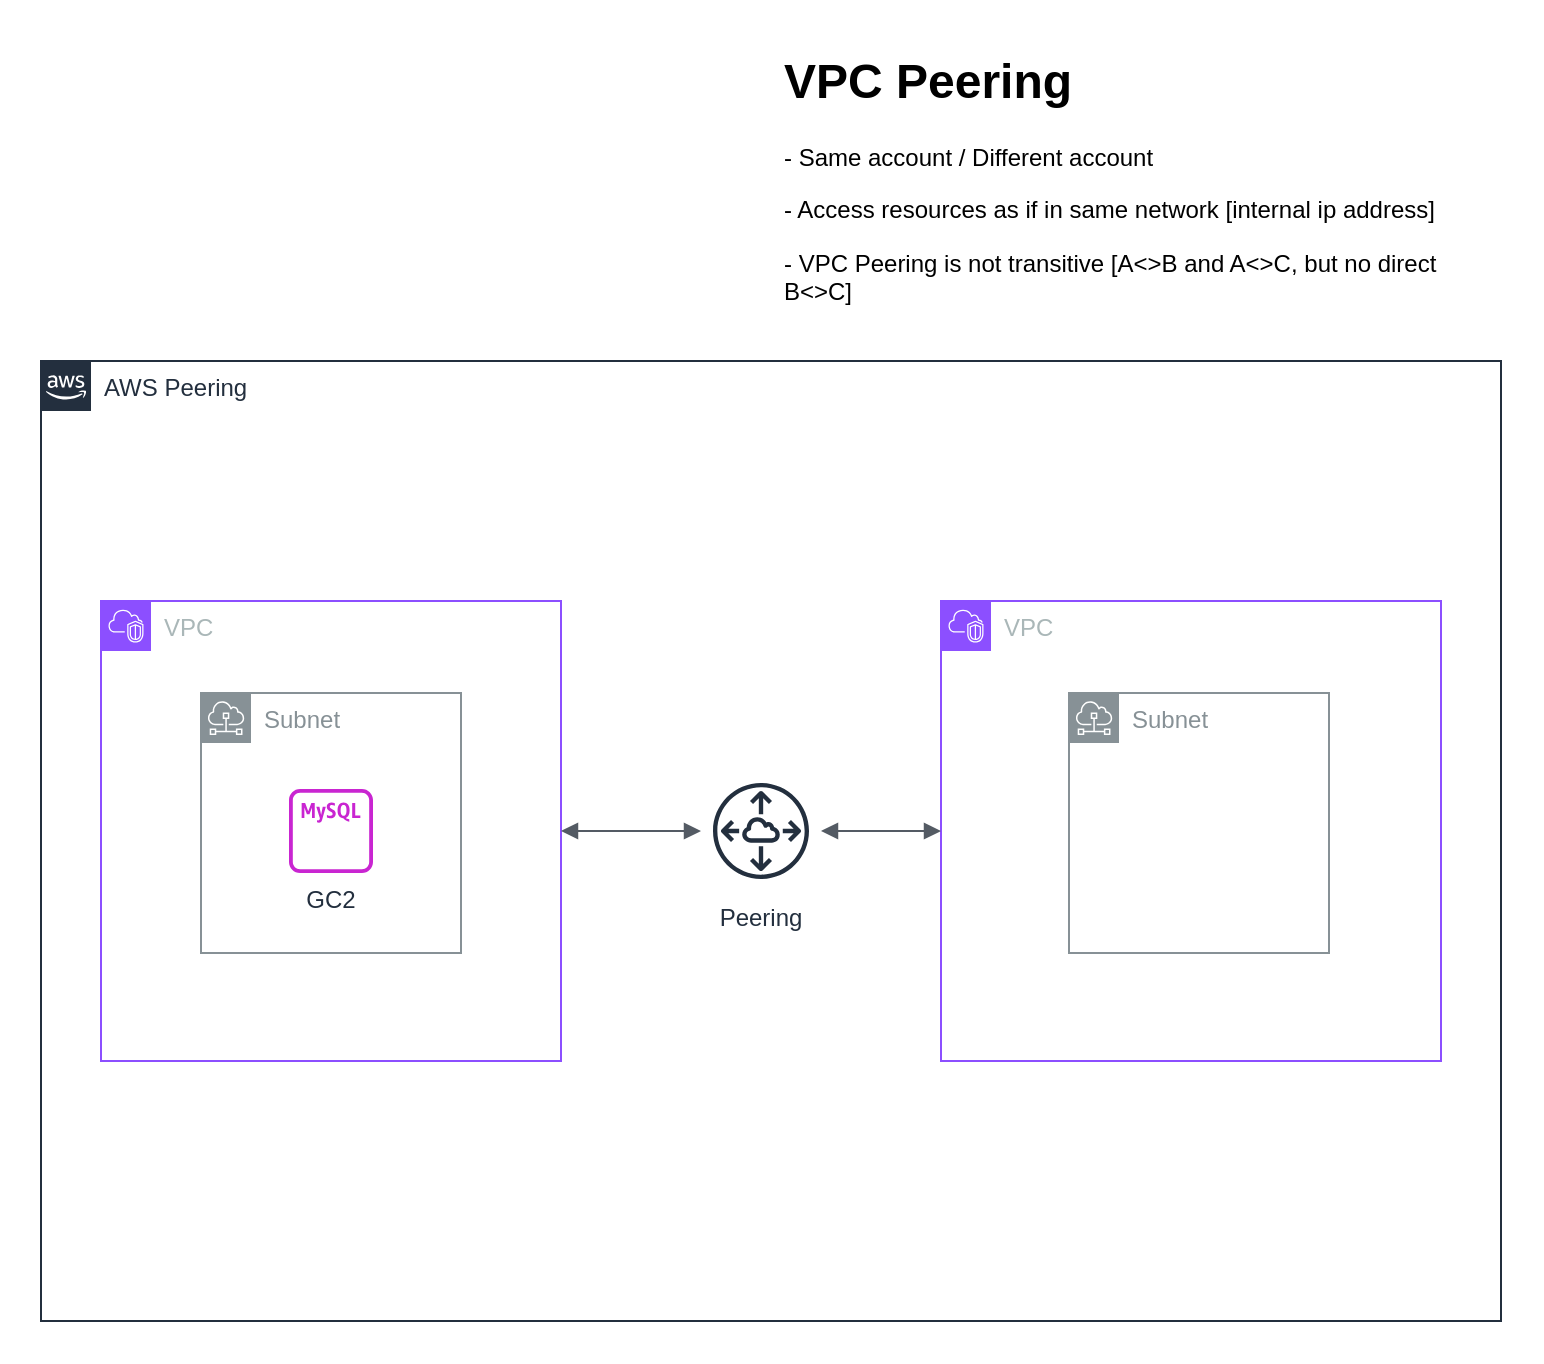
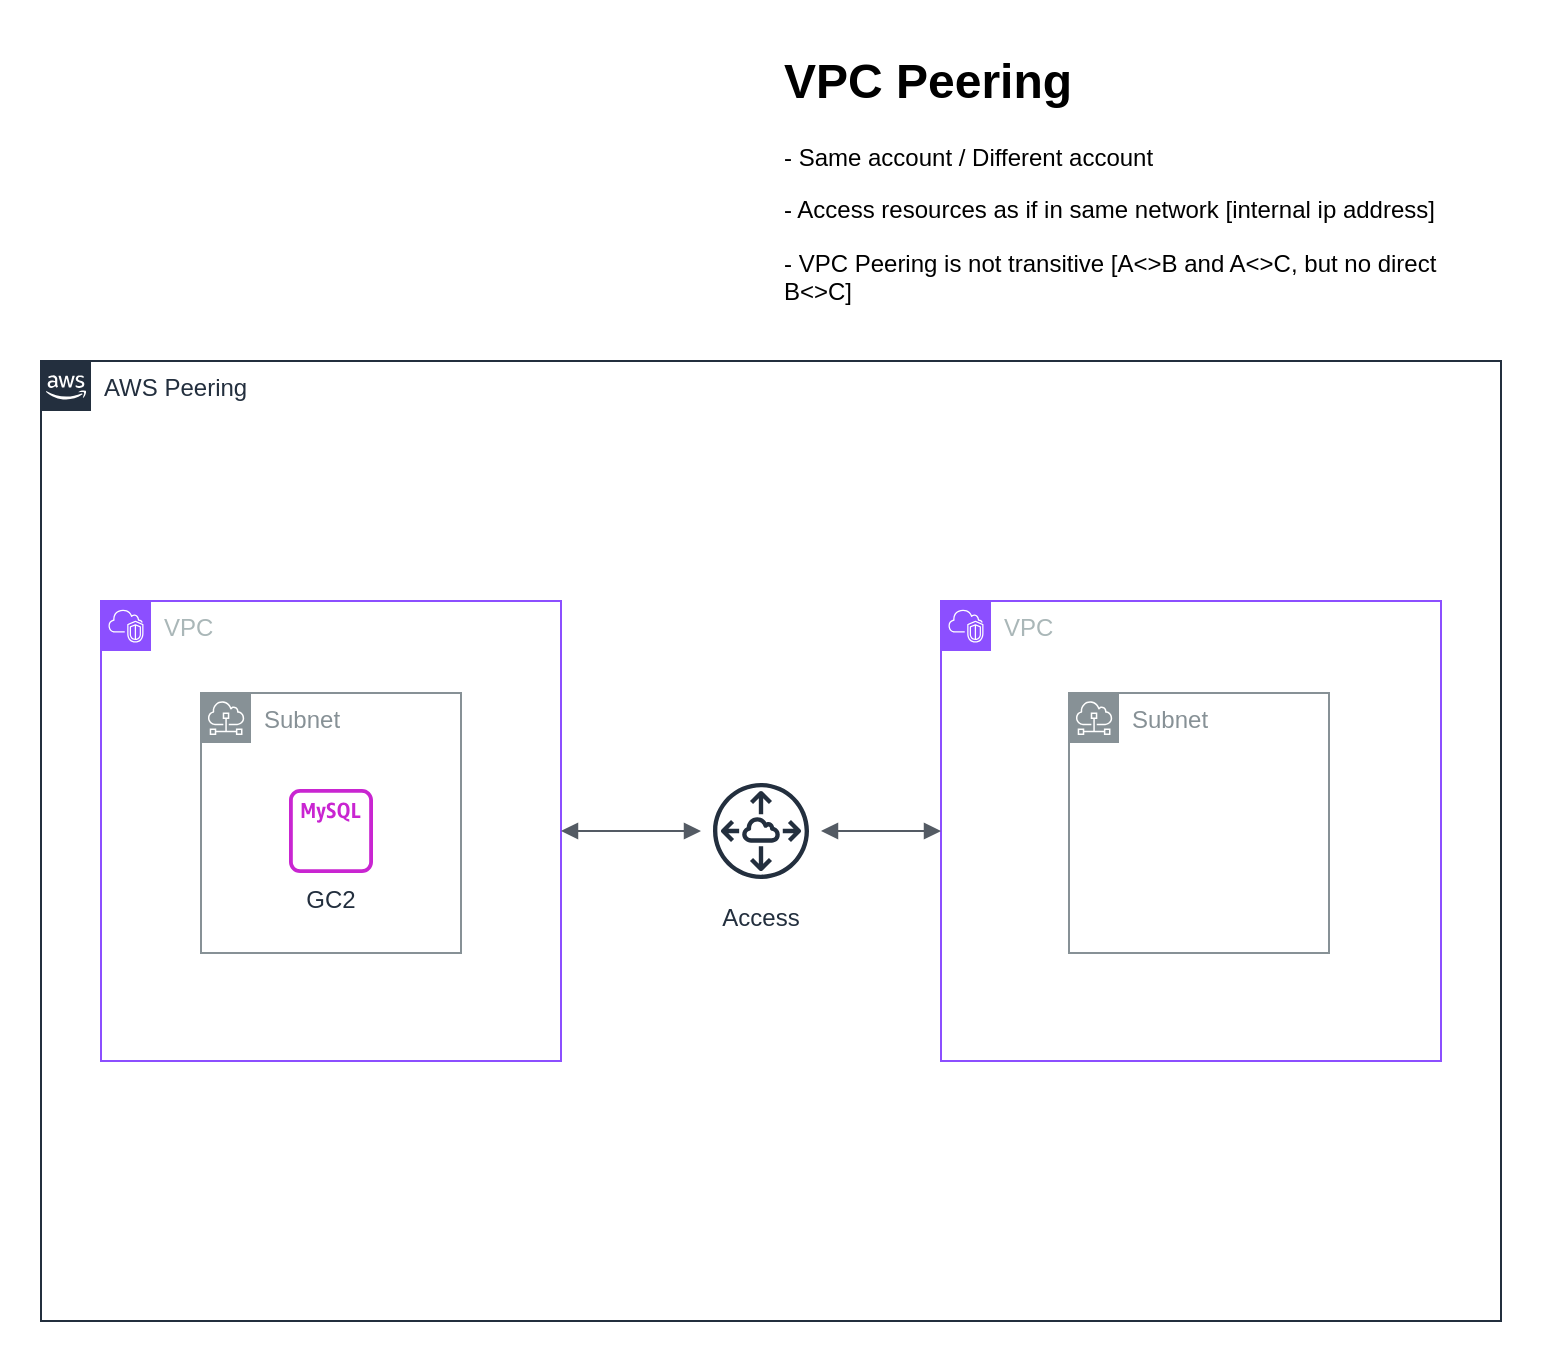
(762, 919) -> (762, 919)
